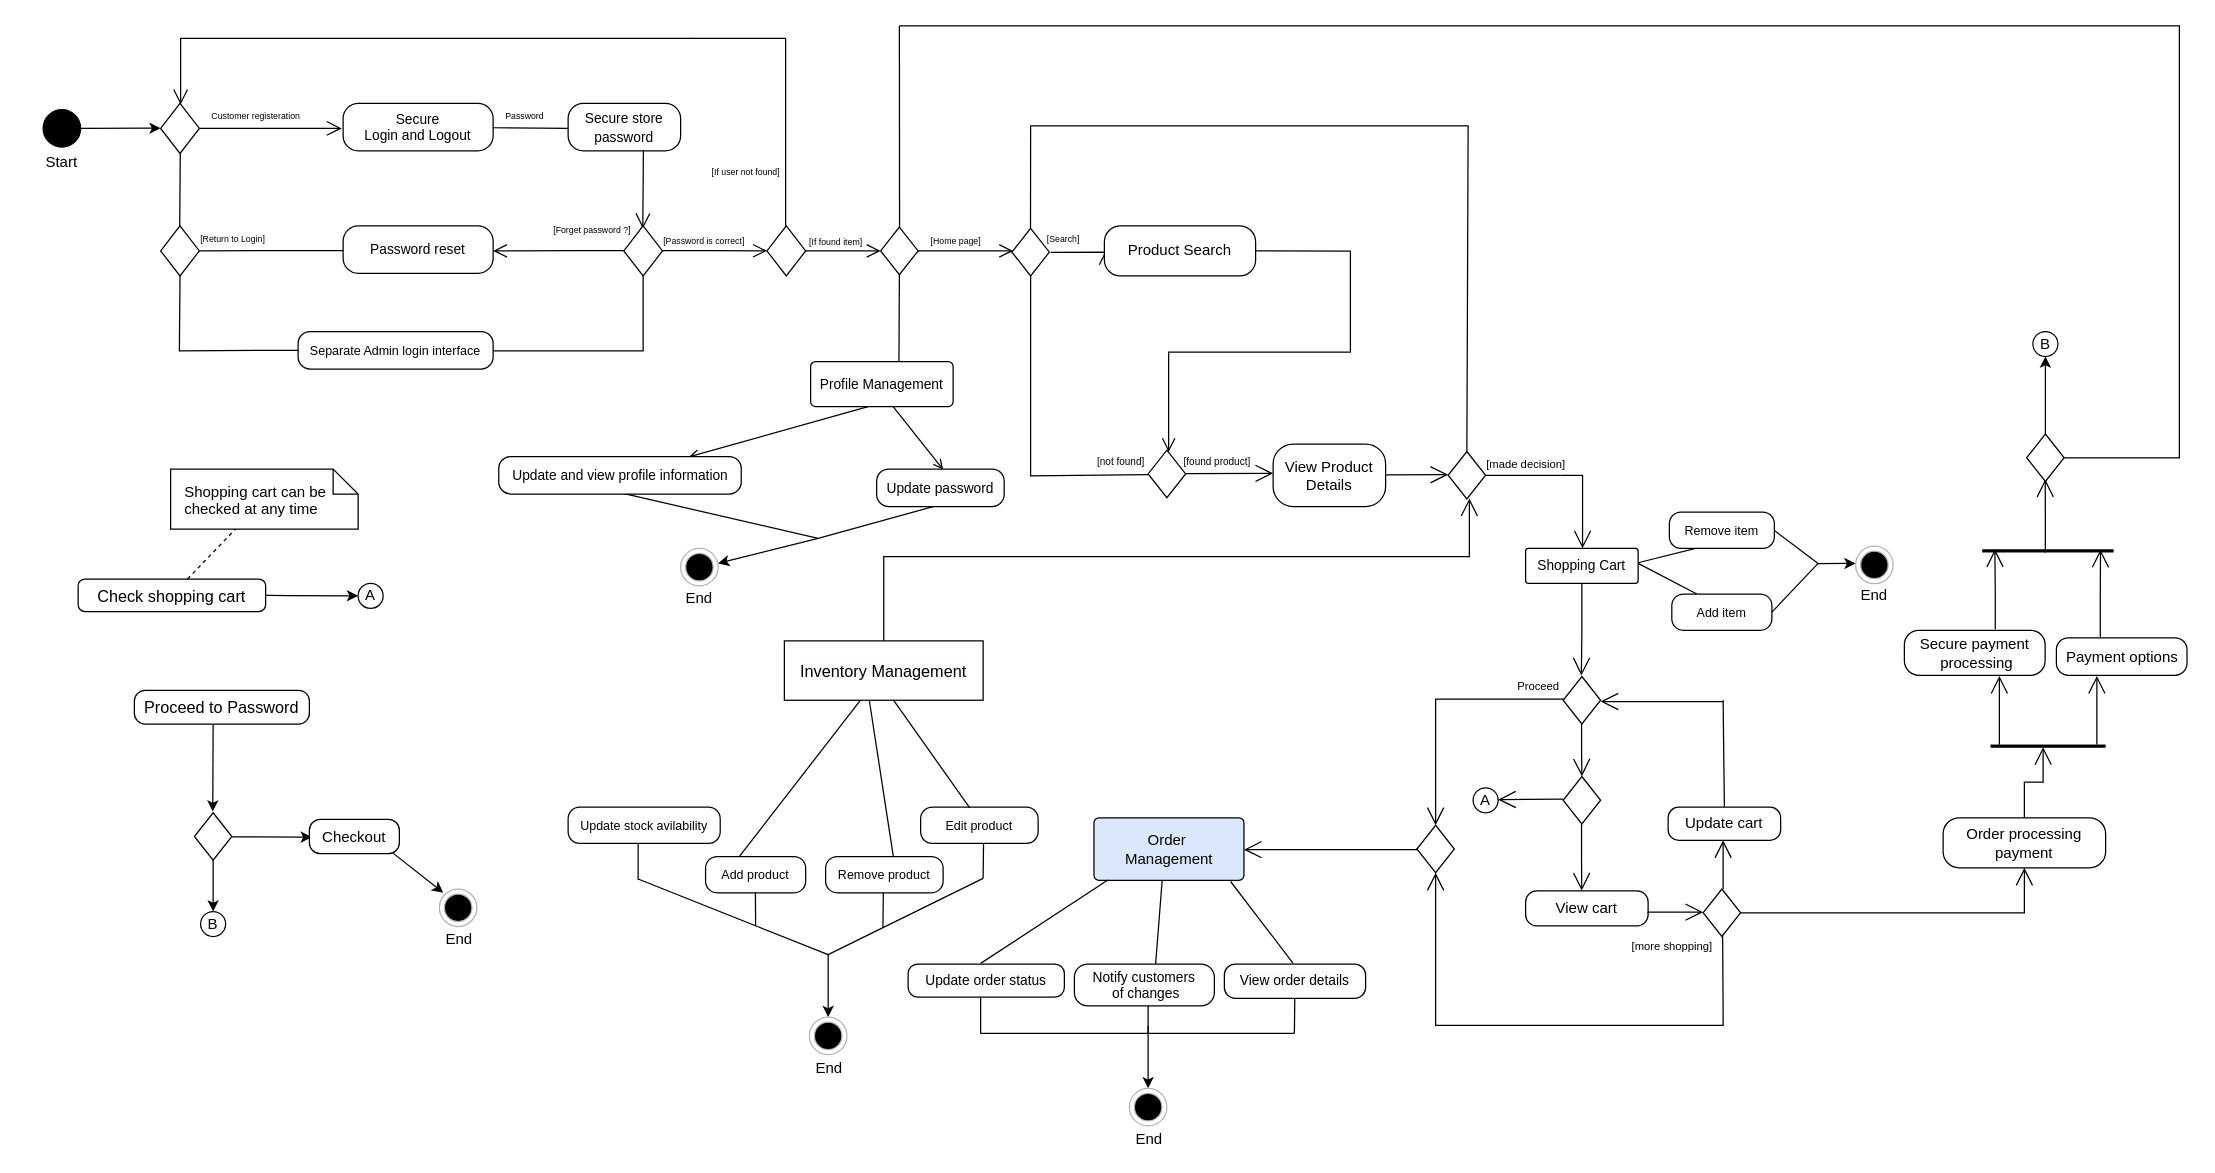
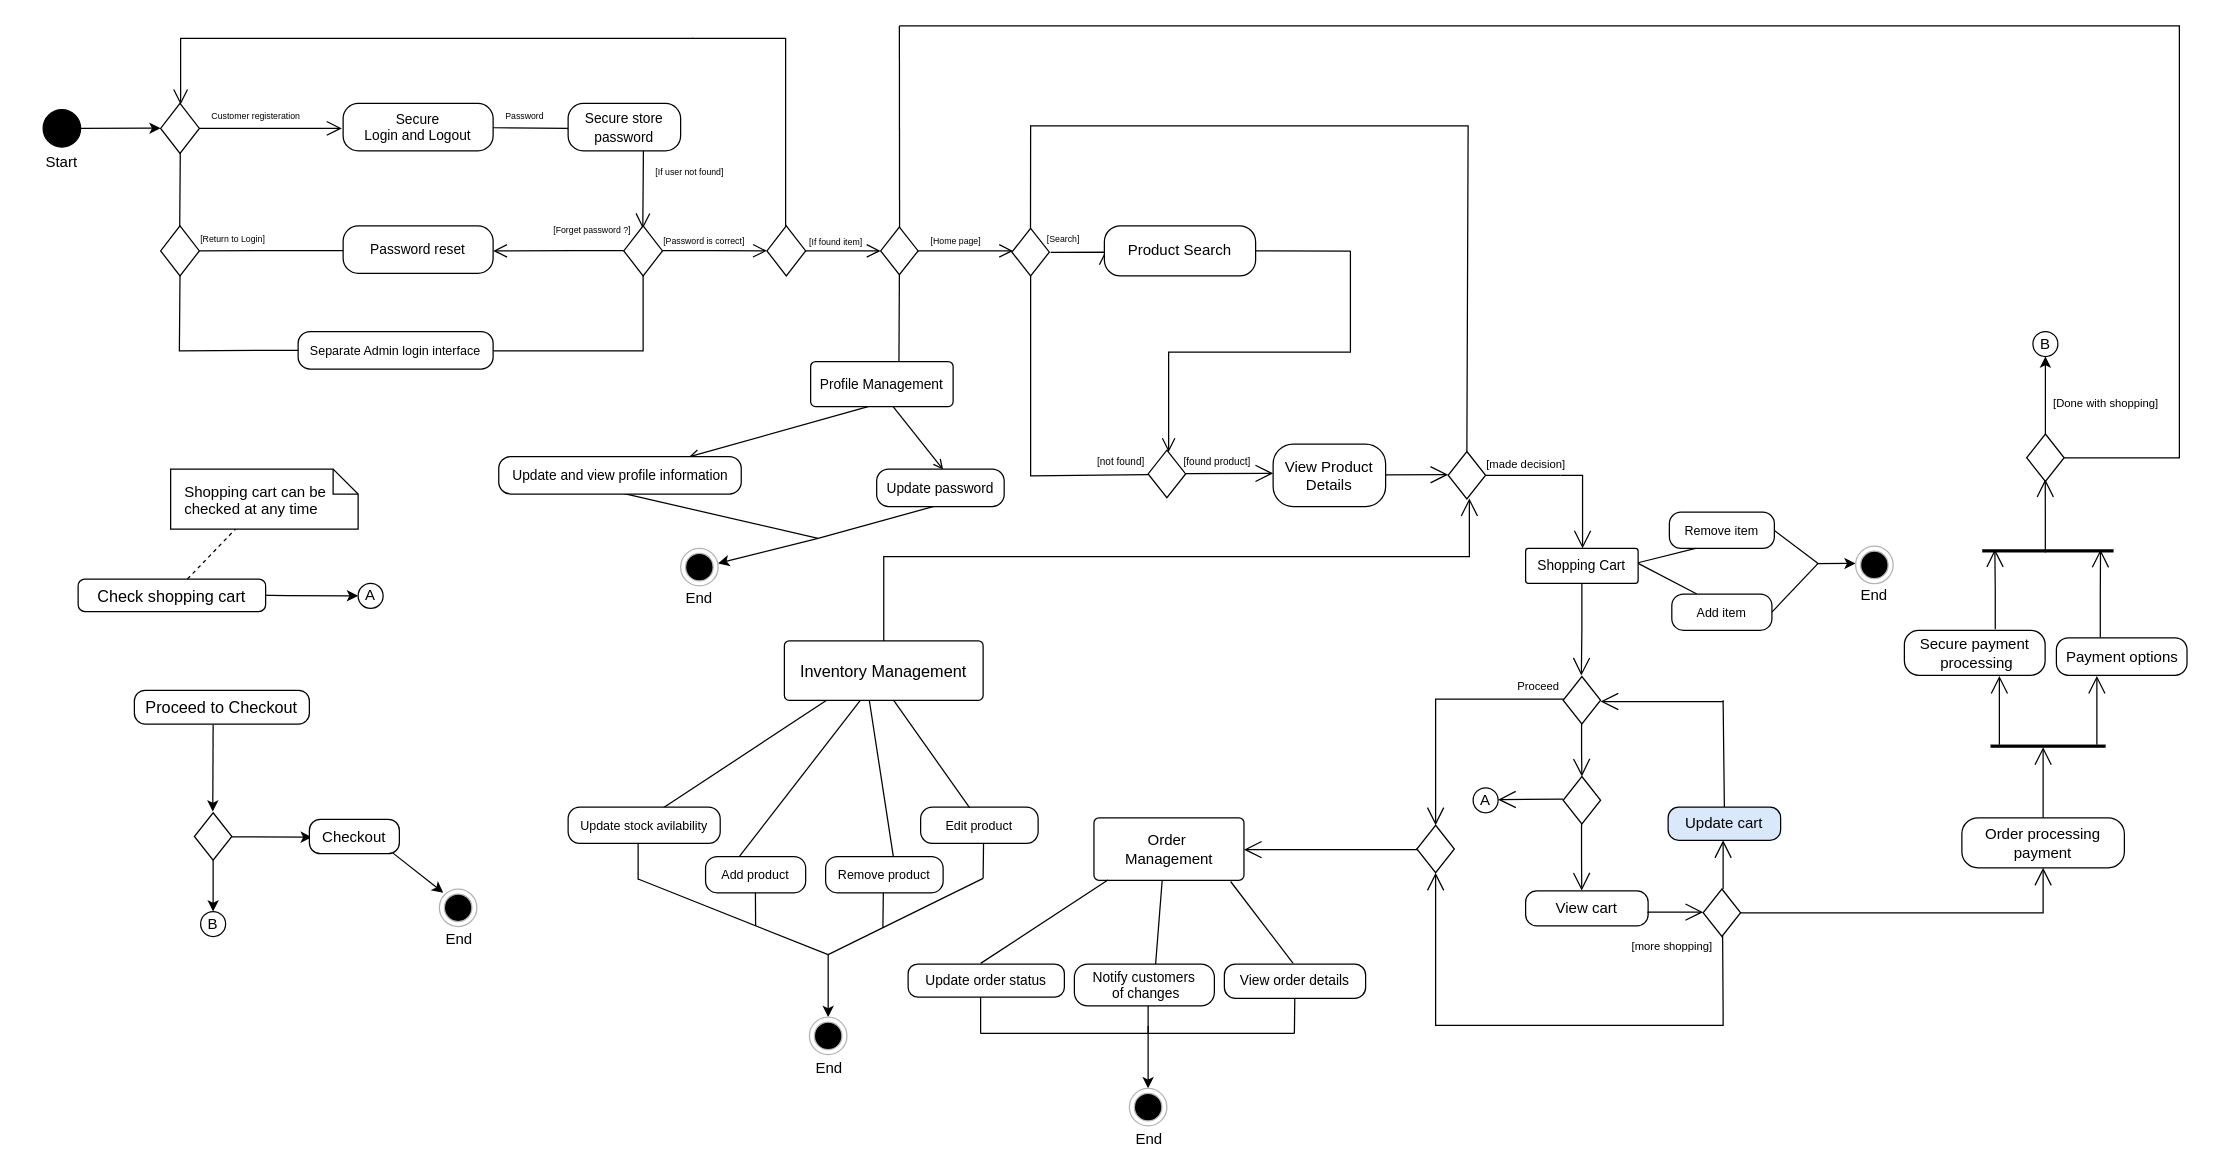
(746, 170) -> (690, 170)
none -> (2105, 402)
(884, 670) -> (884, 670)
(222, 707) -> (222, 707)
none -> (745, 753)
(1724, 823) -> (1724, 823)
(2024, 843) -> (2043, 843)
(1169, 849) -> (1169, 849)
